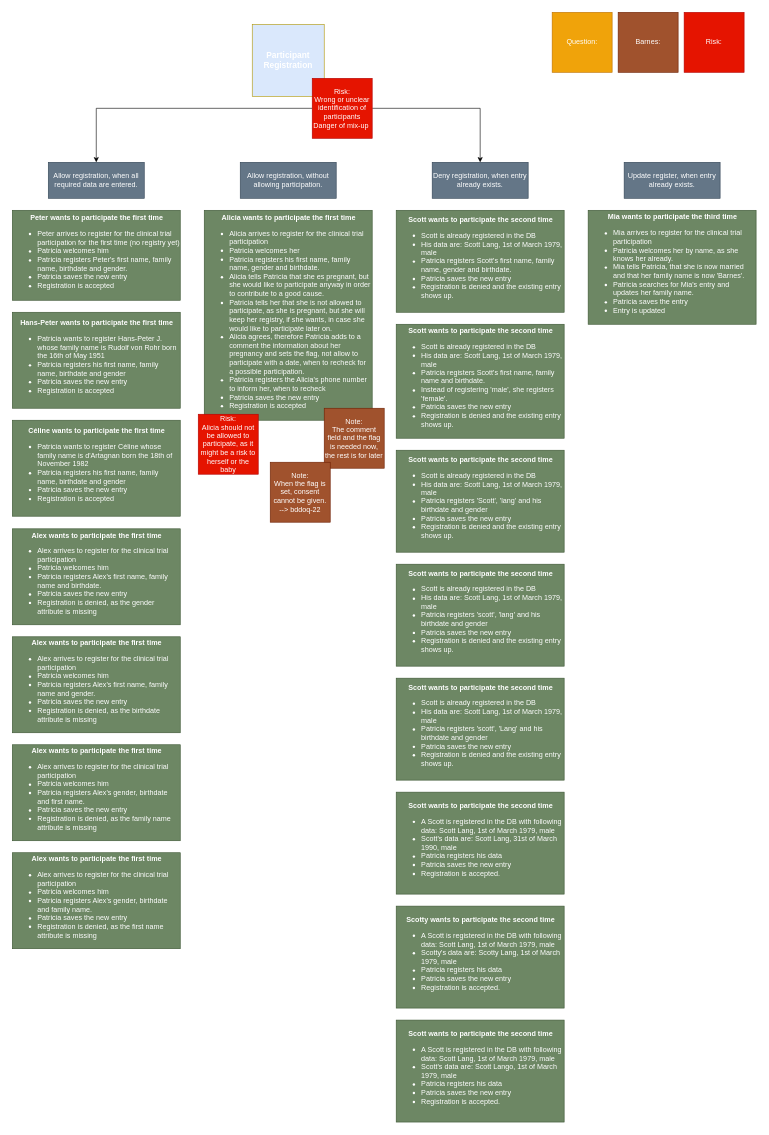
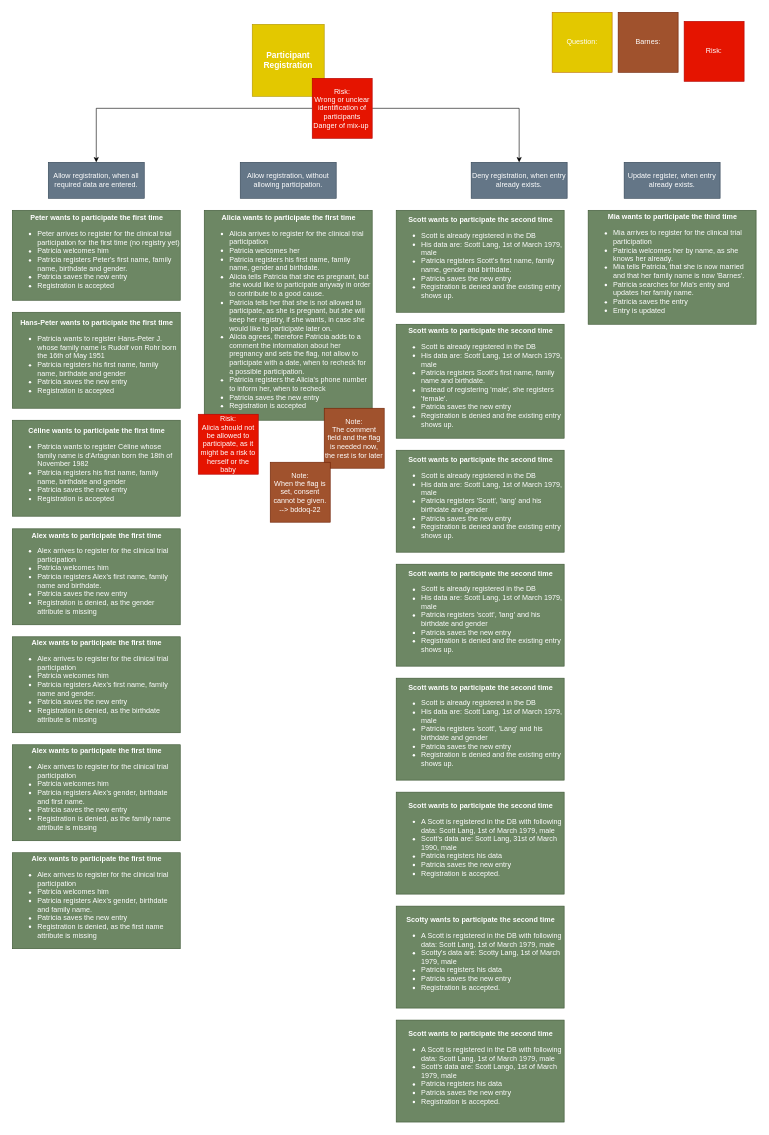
(582, 42) -> (582, 42)
(714, 42) -> (714, 51)
(288, 60) -> (288, 60)
(480, 180) -> (519, 180)
